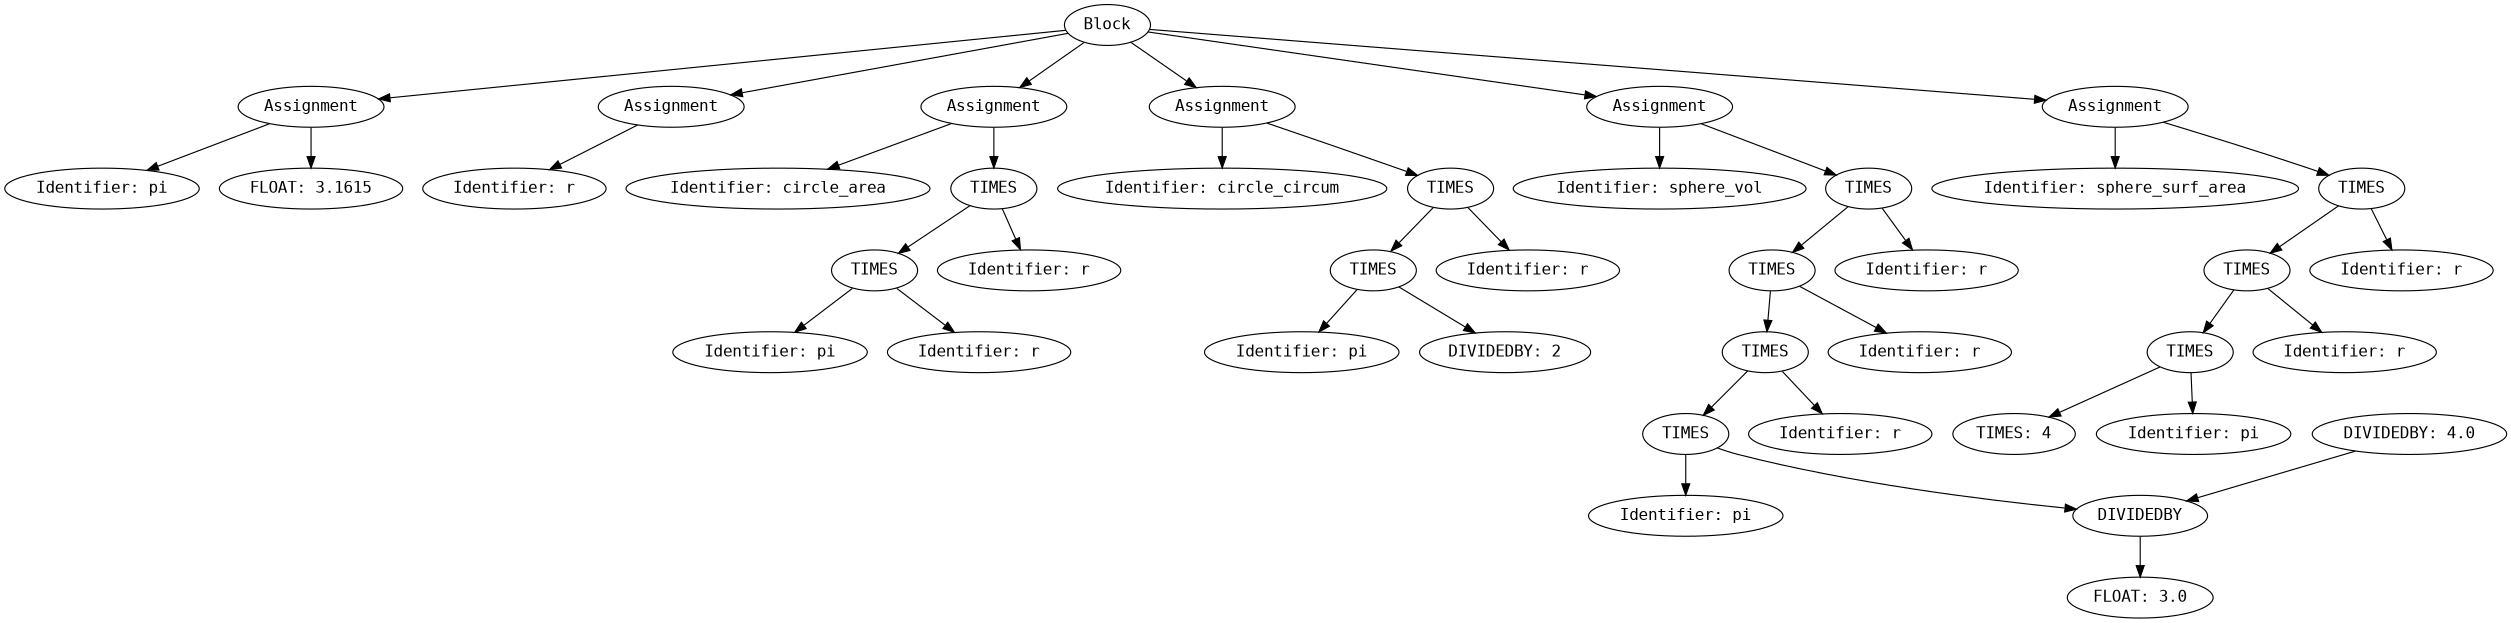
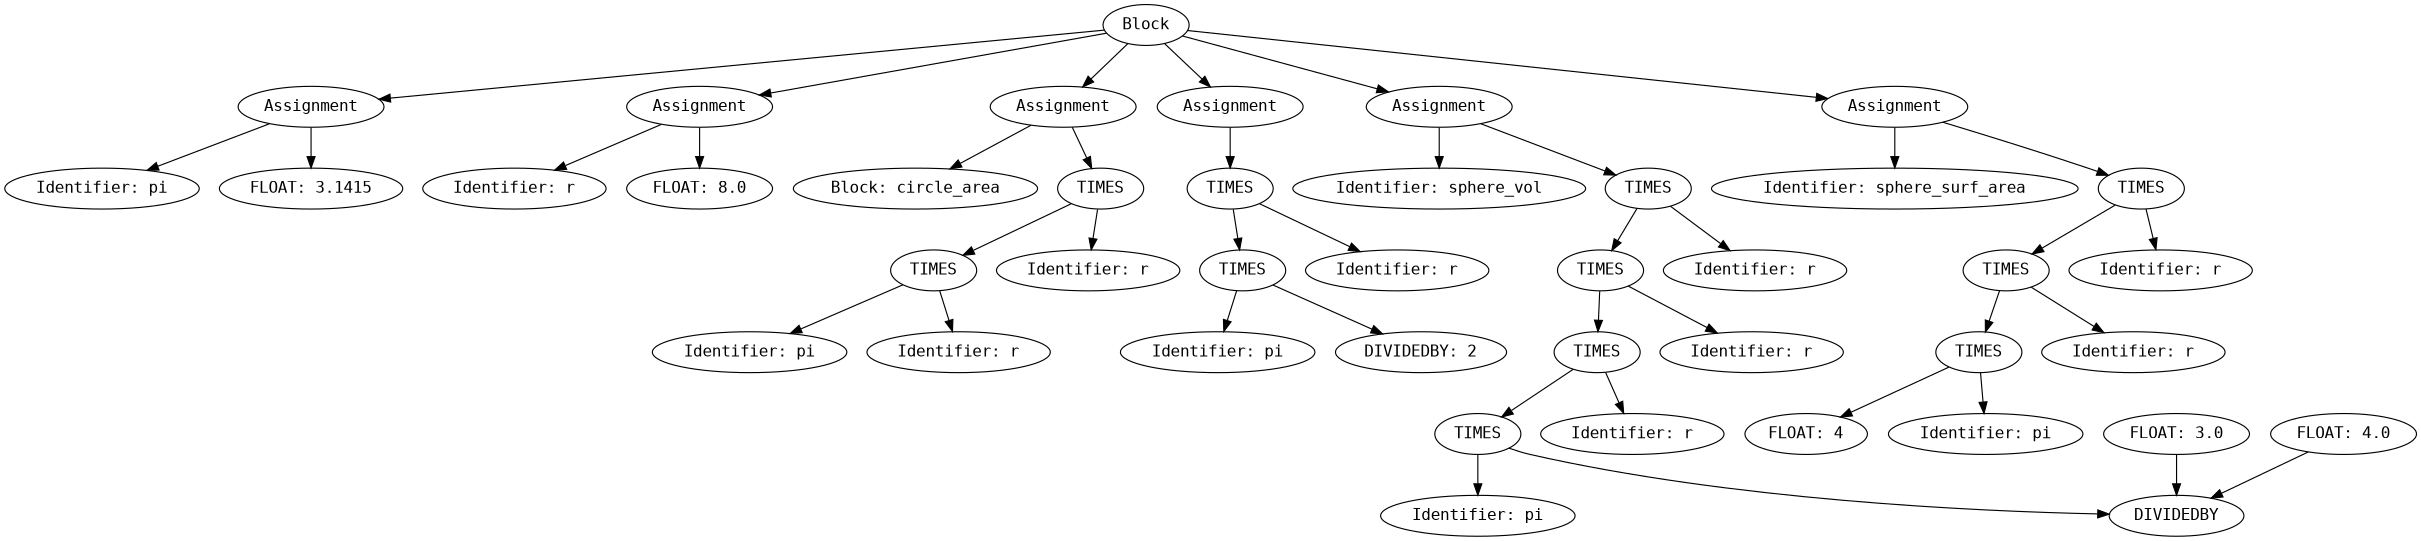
(311, 189) -> (311, 189)
none -> (700, 189)
(778, 189) -> (915, 189)
(1222, 189) -> none
(2014, 434) -> (1806, 434)
(2409, 434) -> (2344, 434)
(2140, 551) -> (2177, 469)
